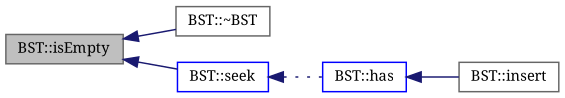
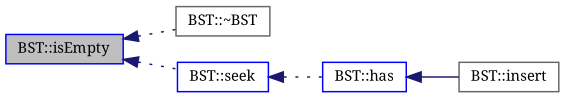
(157, 33) -> (157, 33)
(65, 49) -> (65, 49)
(158, 66) -> (158, 66)
